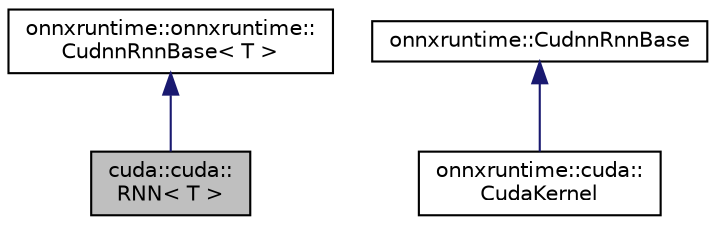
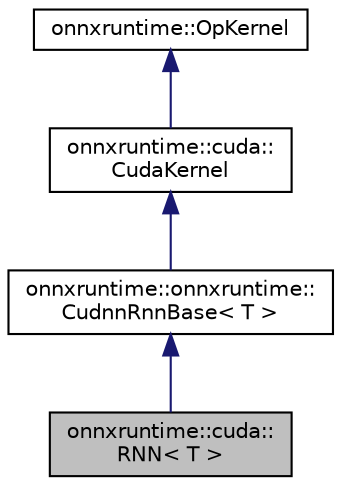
(540, 41) -> (171, 30)
(171, 183) -> (171, 444)
none -> (171, 242)
